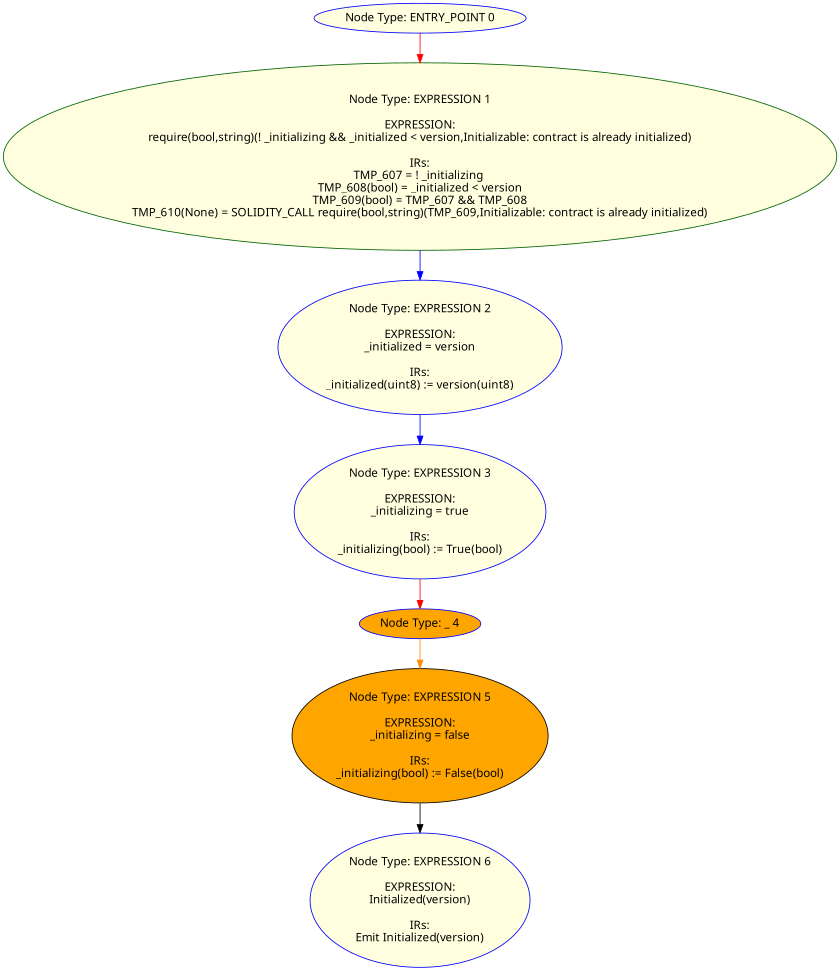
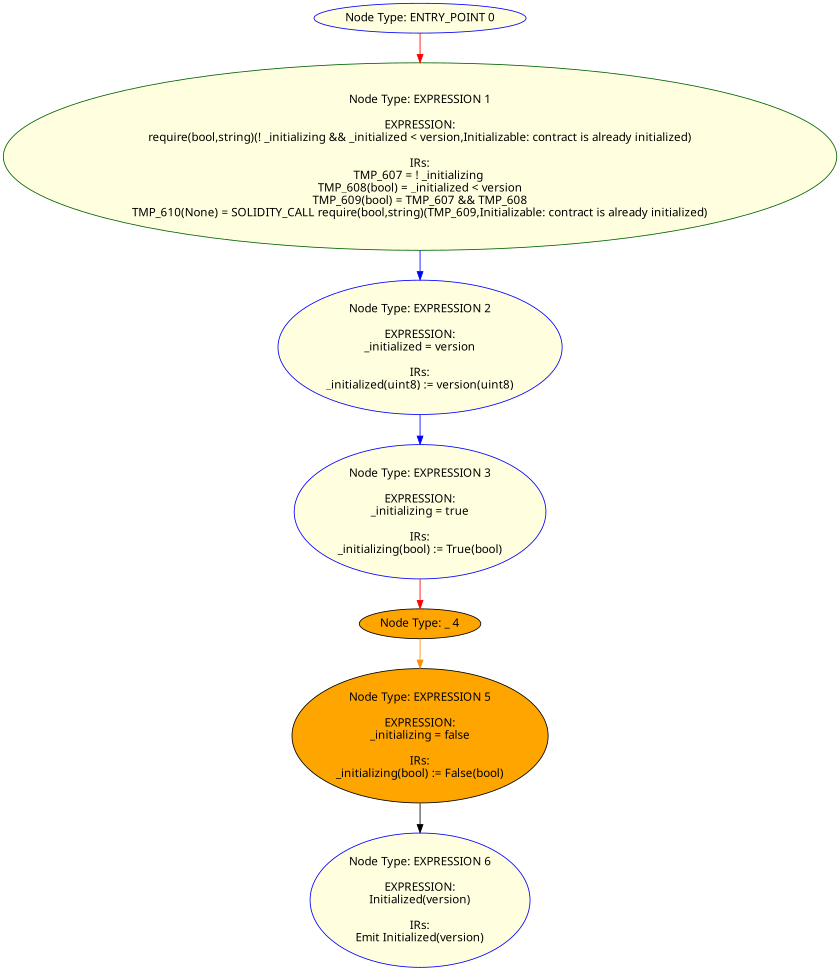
(420, 624) -> (420, 624)
